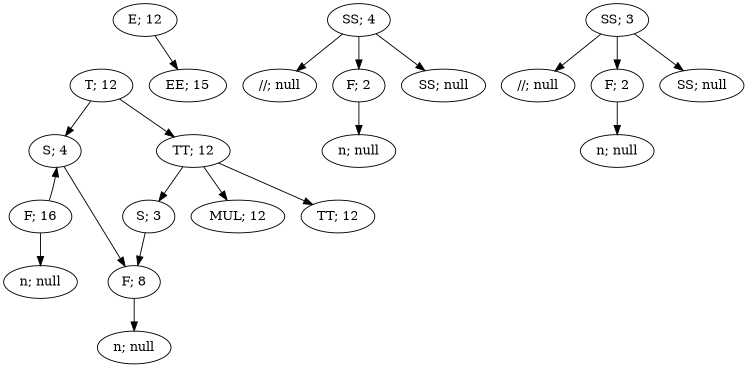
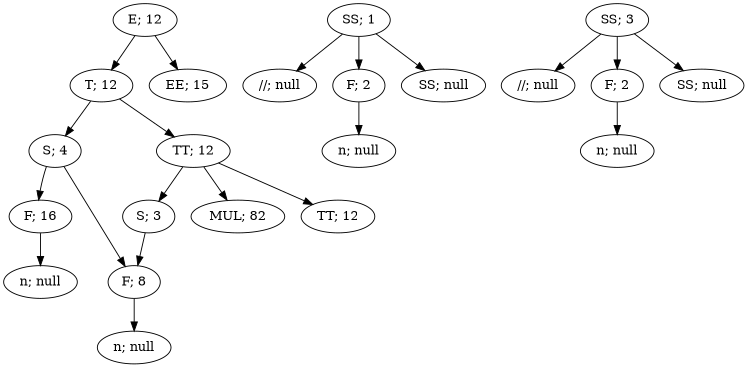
(359, 20) -> (359, 20)
none -> (126, 49)
(53, 189) -> (43, 179)
(238, 217) -> (238, 217)
